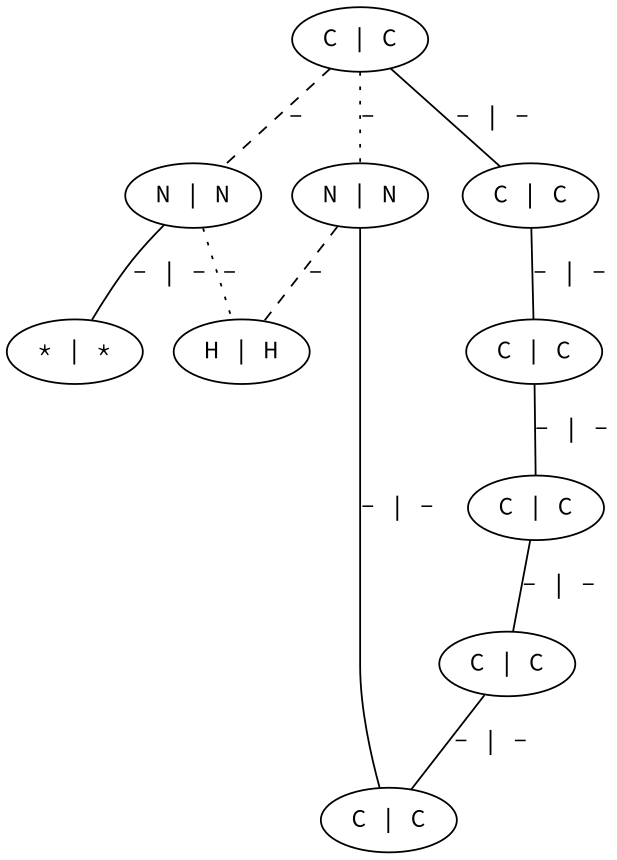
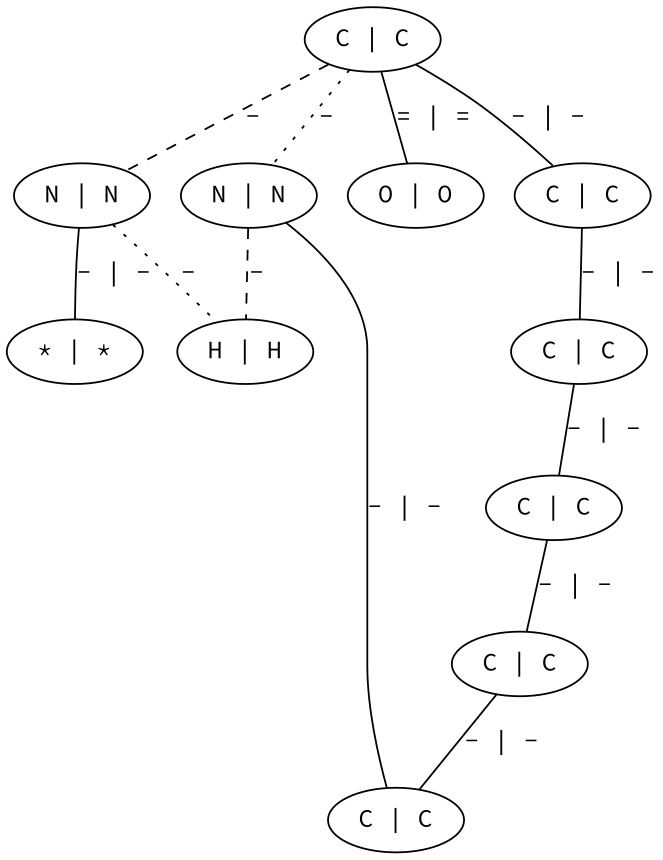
none -> (416, 196)
